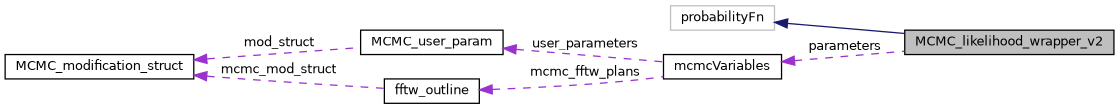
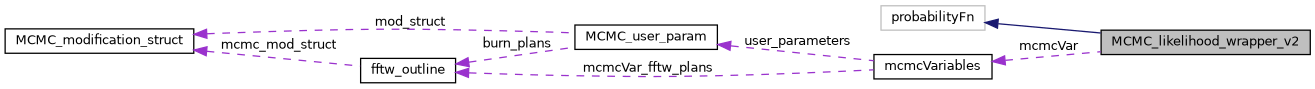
(843, 47) -> (1047, 47)
none -> (522, 55)
(583, 73) -> (646, 69)
